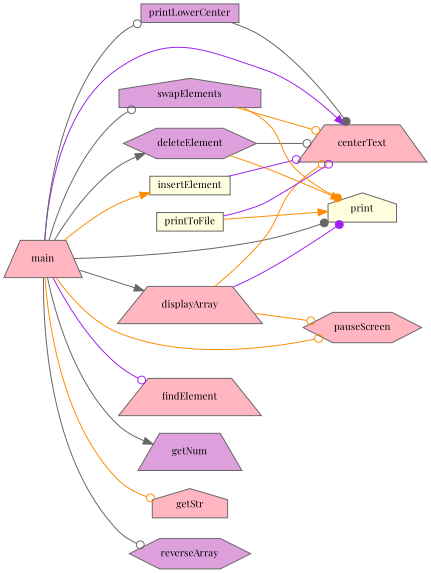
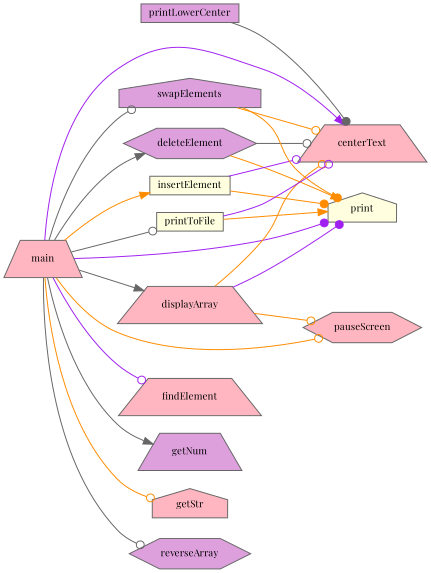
(69, 117) -> (110, 242)
none -> (264, 196)
(198, 250) -> (198, 250)
